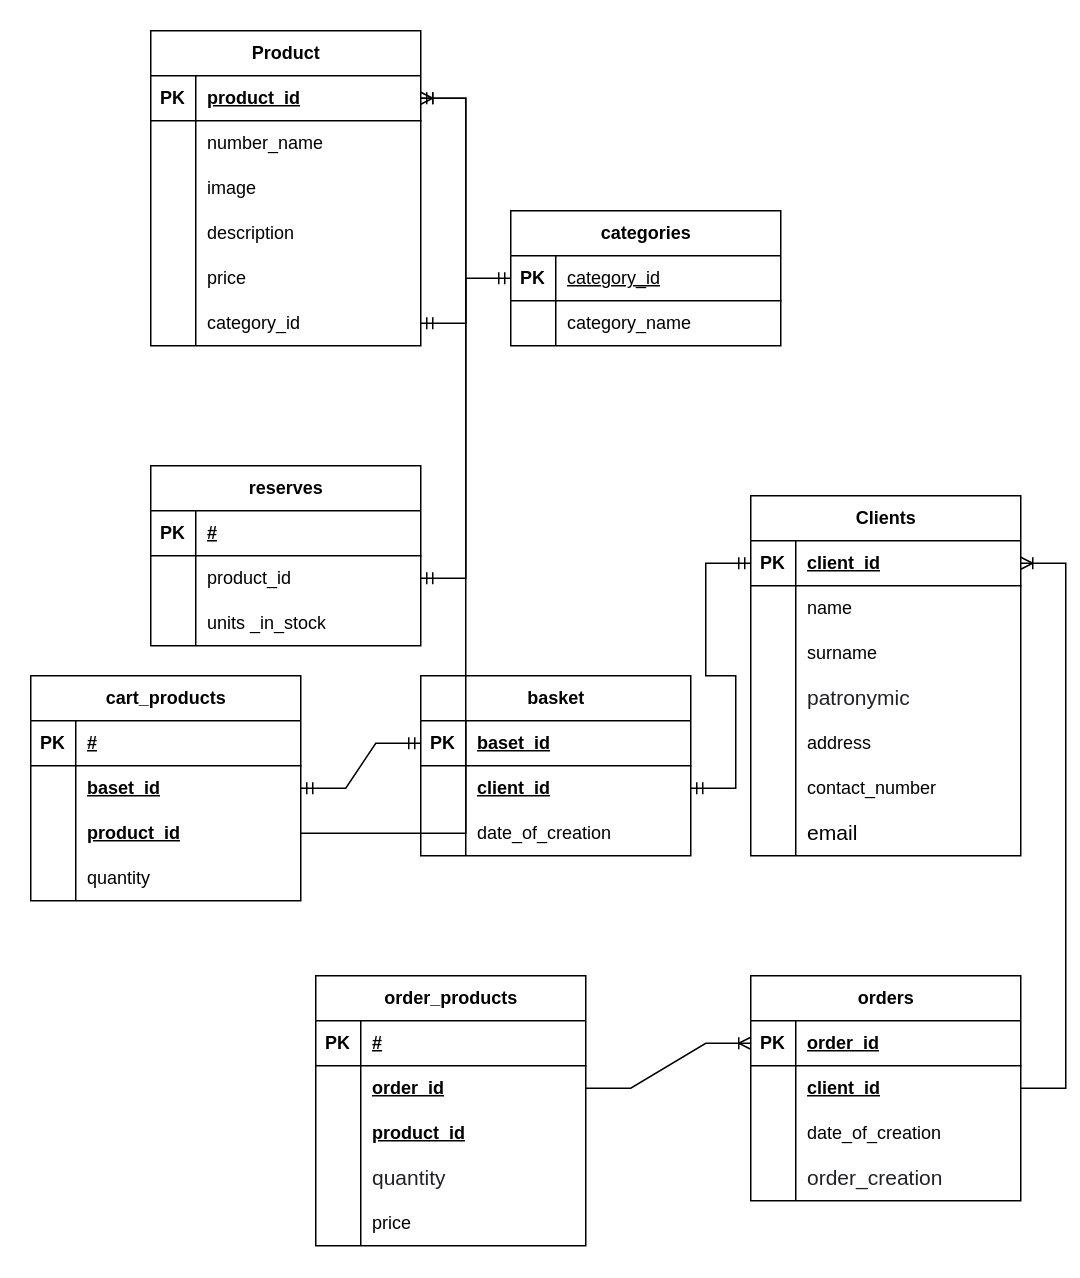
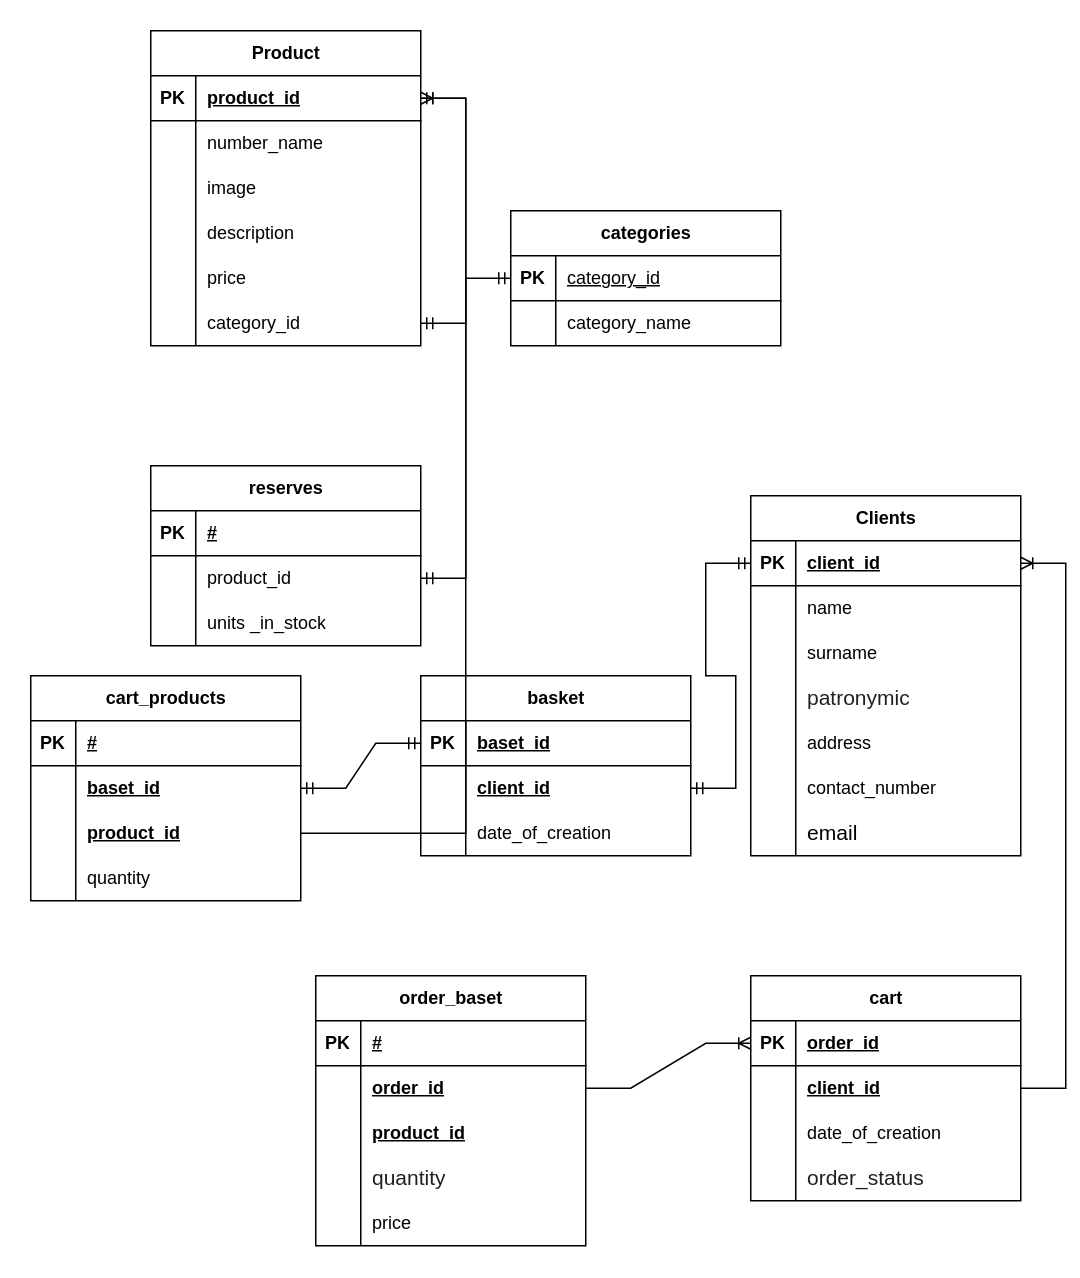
(452, 998) -> (452, 998)
(887, 998) -> (887, 998)
(876, 1178) -> (868, 1178)
